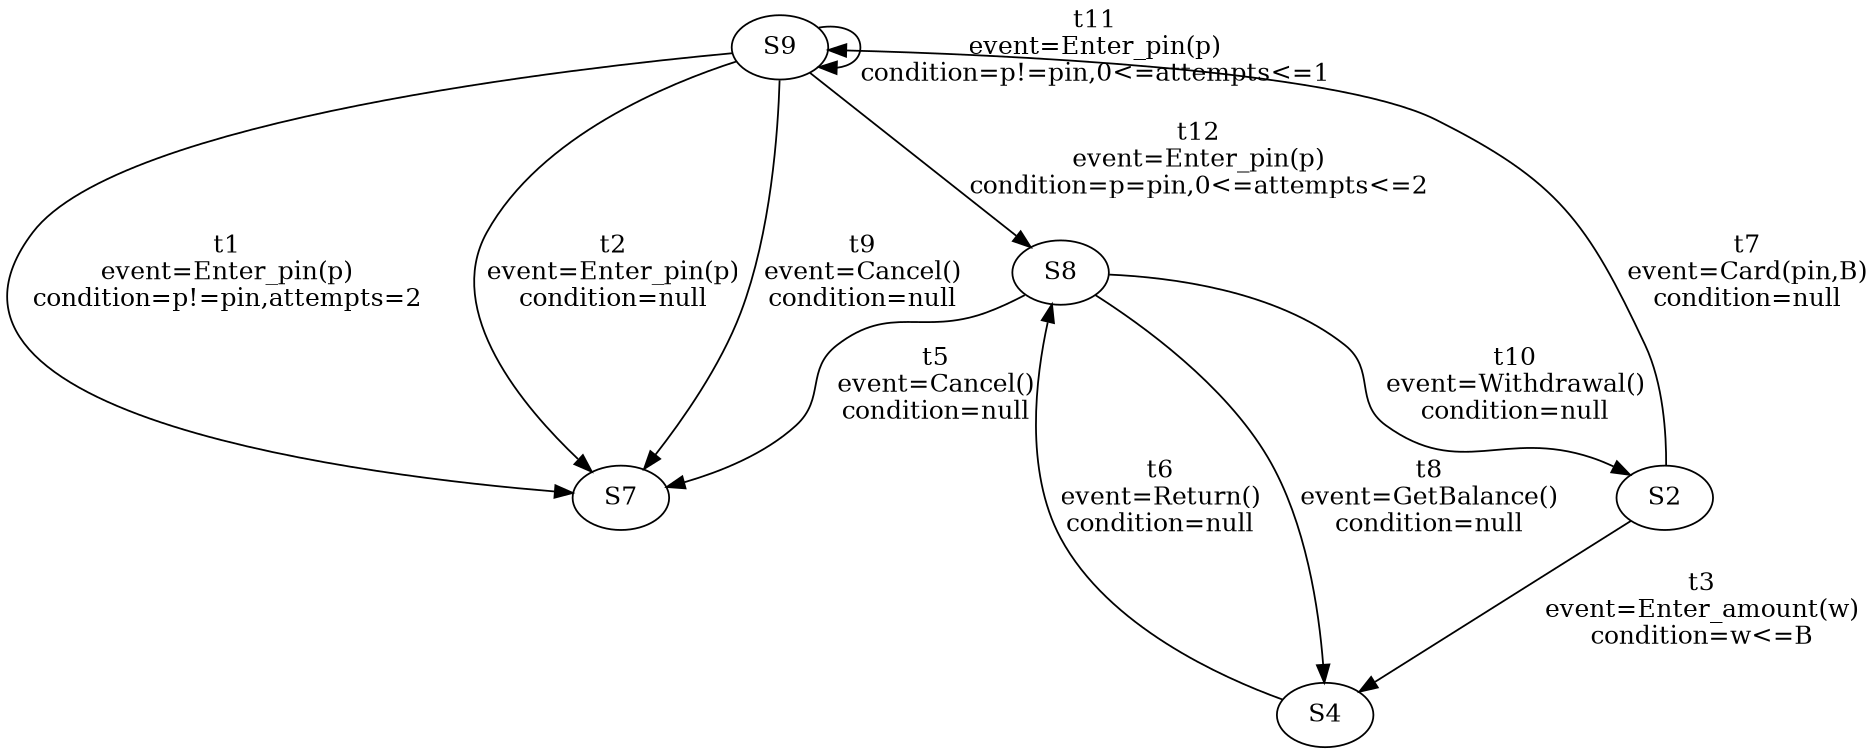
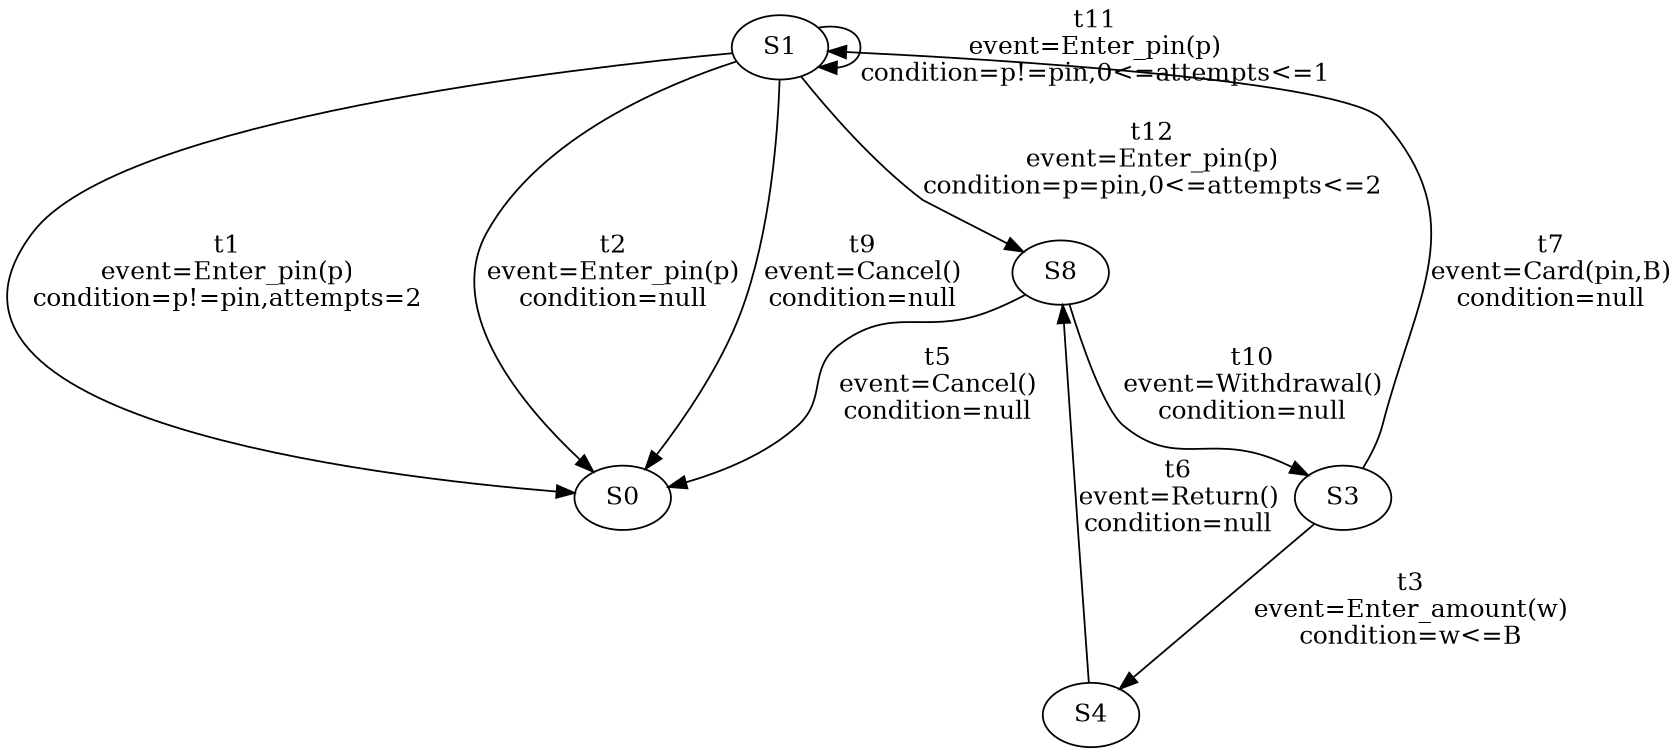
(780, 47) -> (780, 47)
(1261, 448) -> none
(621, 498) -> (623, 498)
(1665, 498) -> (1343, 498)
